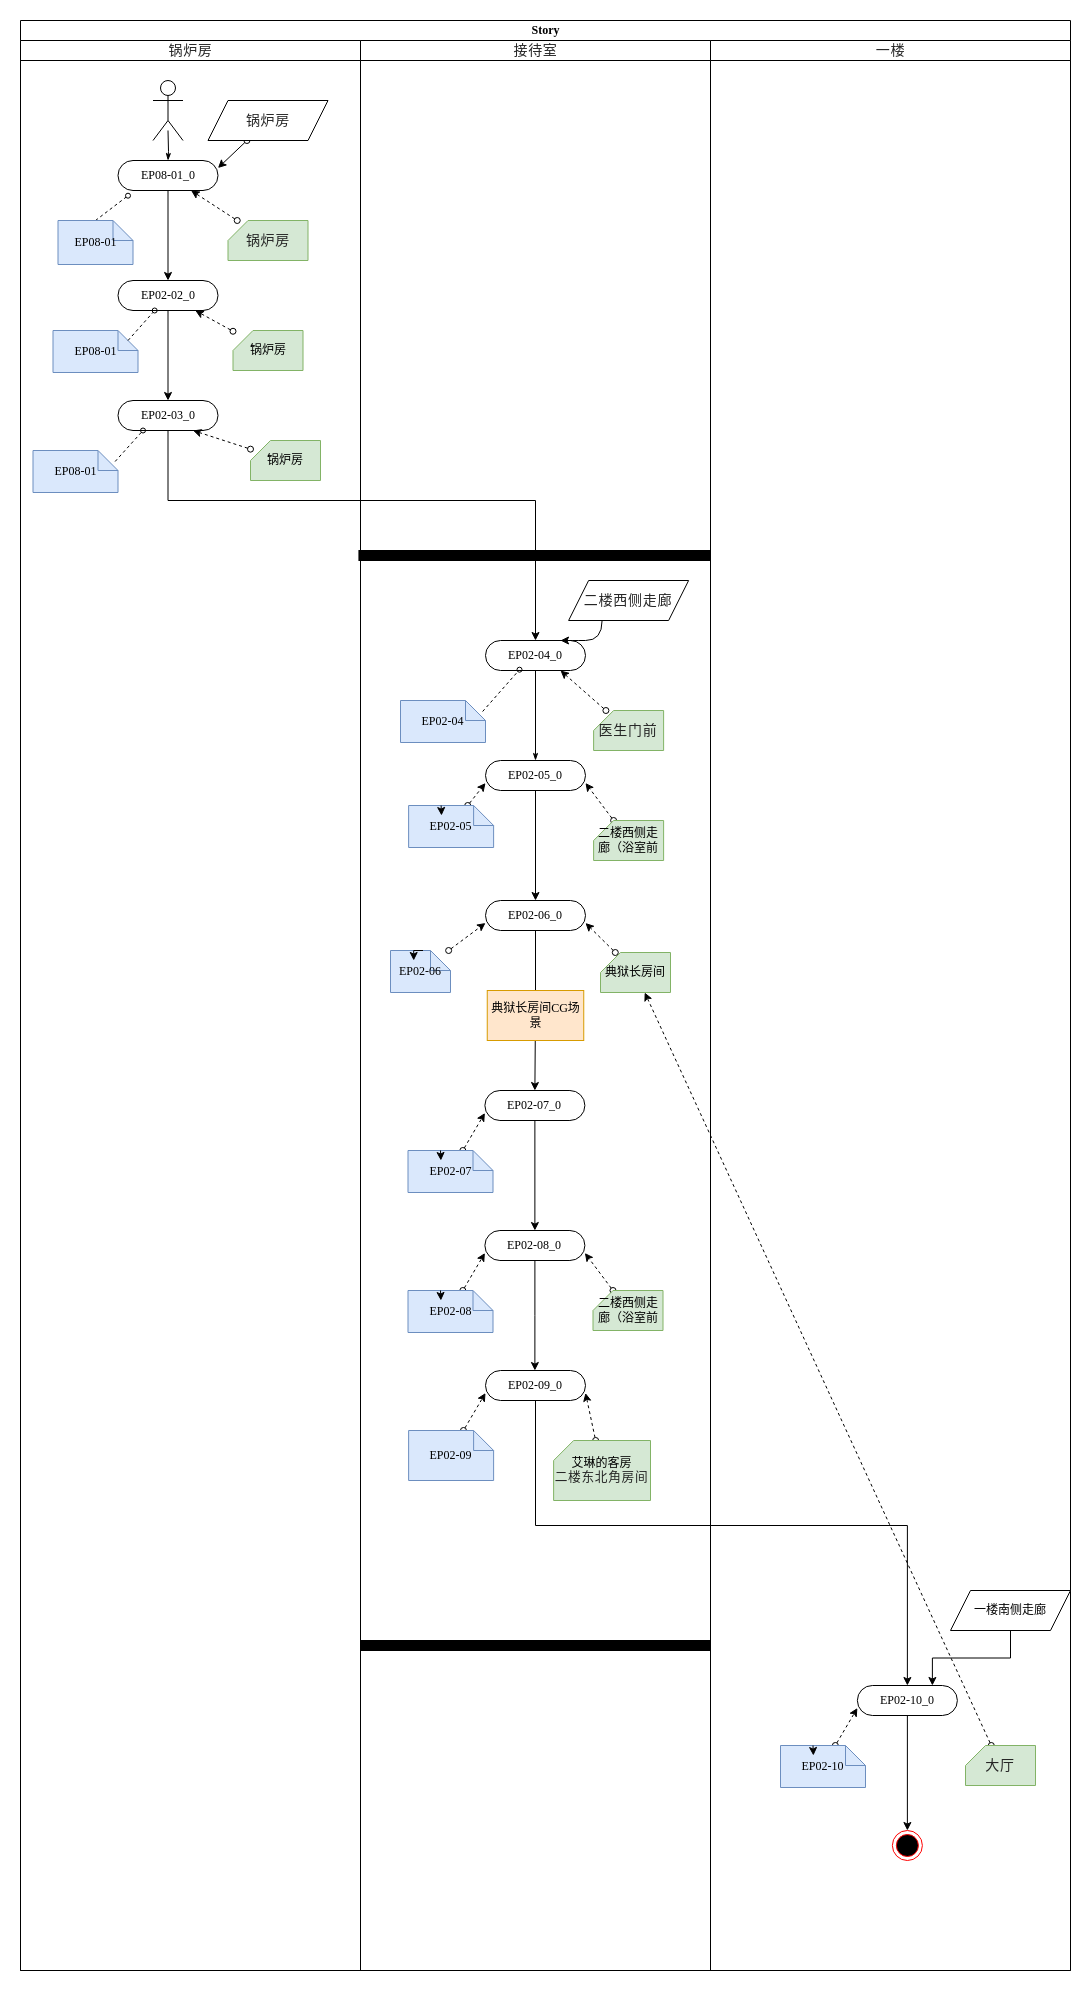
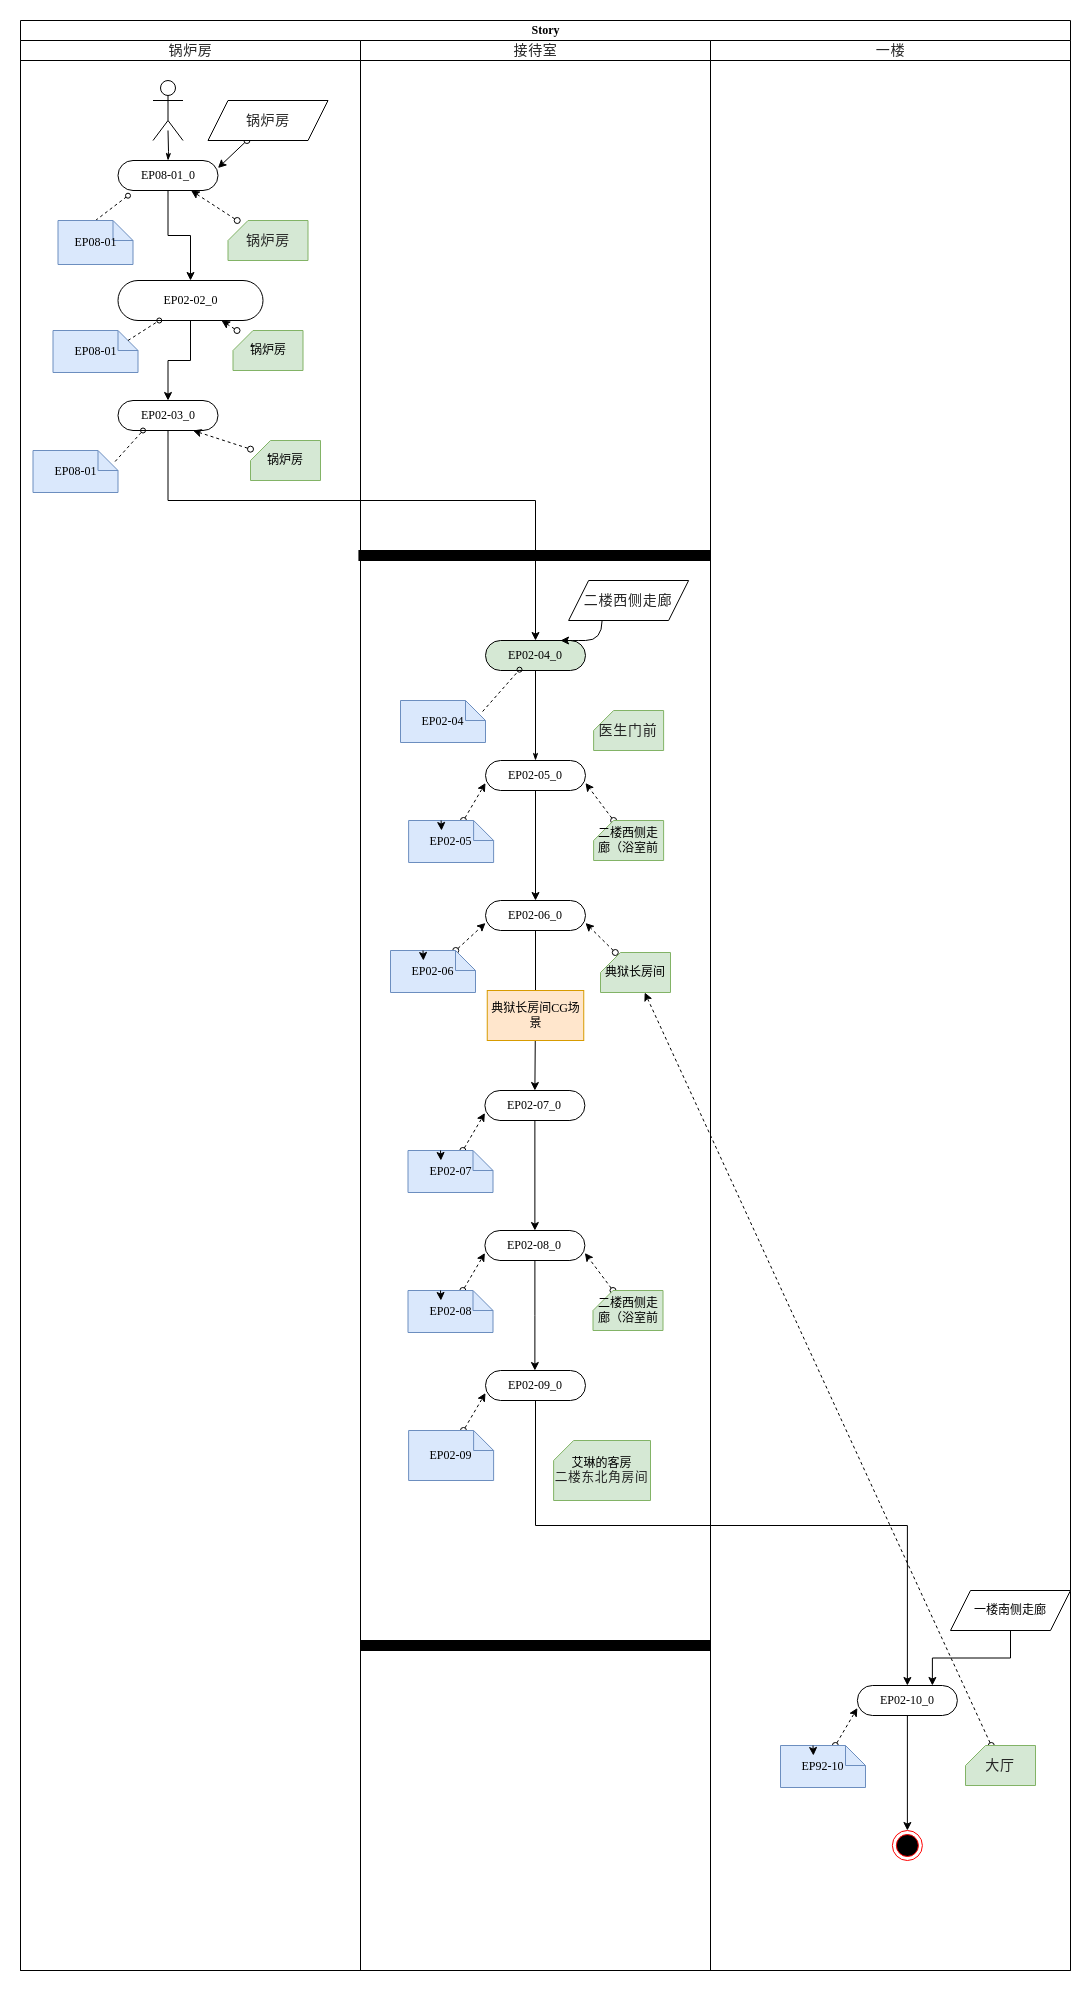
(168, 296) -> (191, 301)
(536, 656) -> (536, 656)
(585, 692) -> none
(451, 827) -> (451, 842)
(421, 972) -> (433, 972)
(591, 1419) -> none
(823, 1767) -> (823, 1767)
